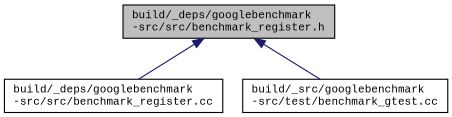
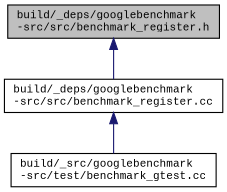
(292, 62) -> (114, 139)
